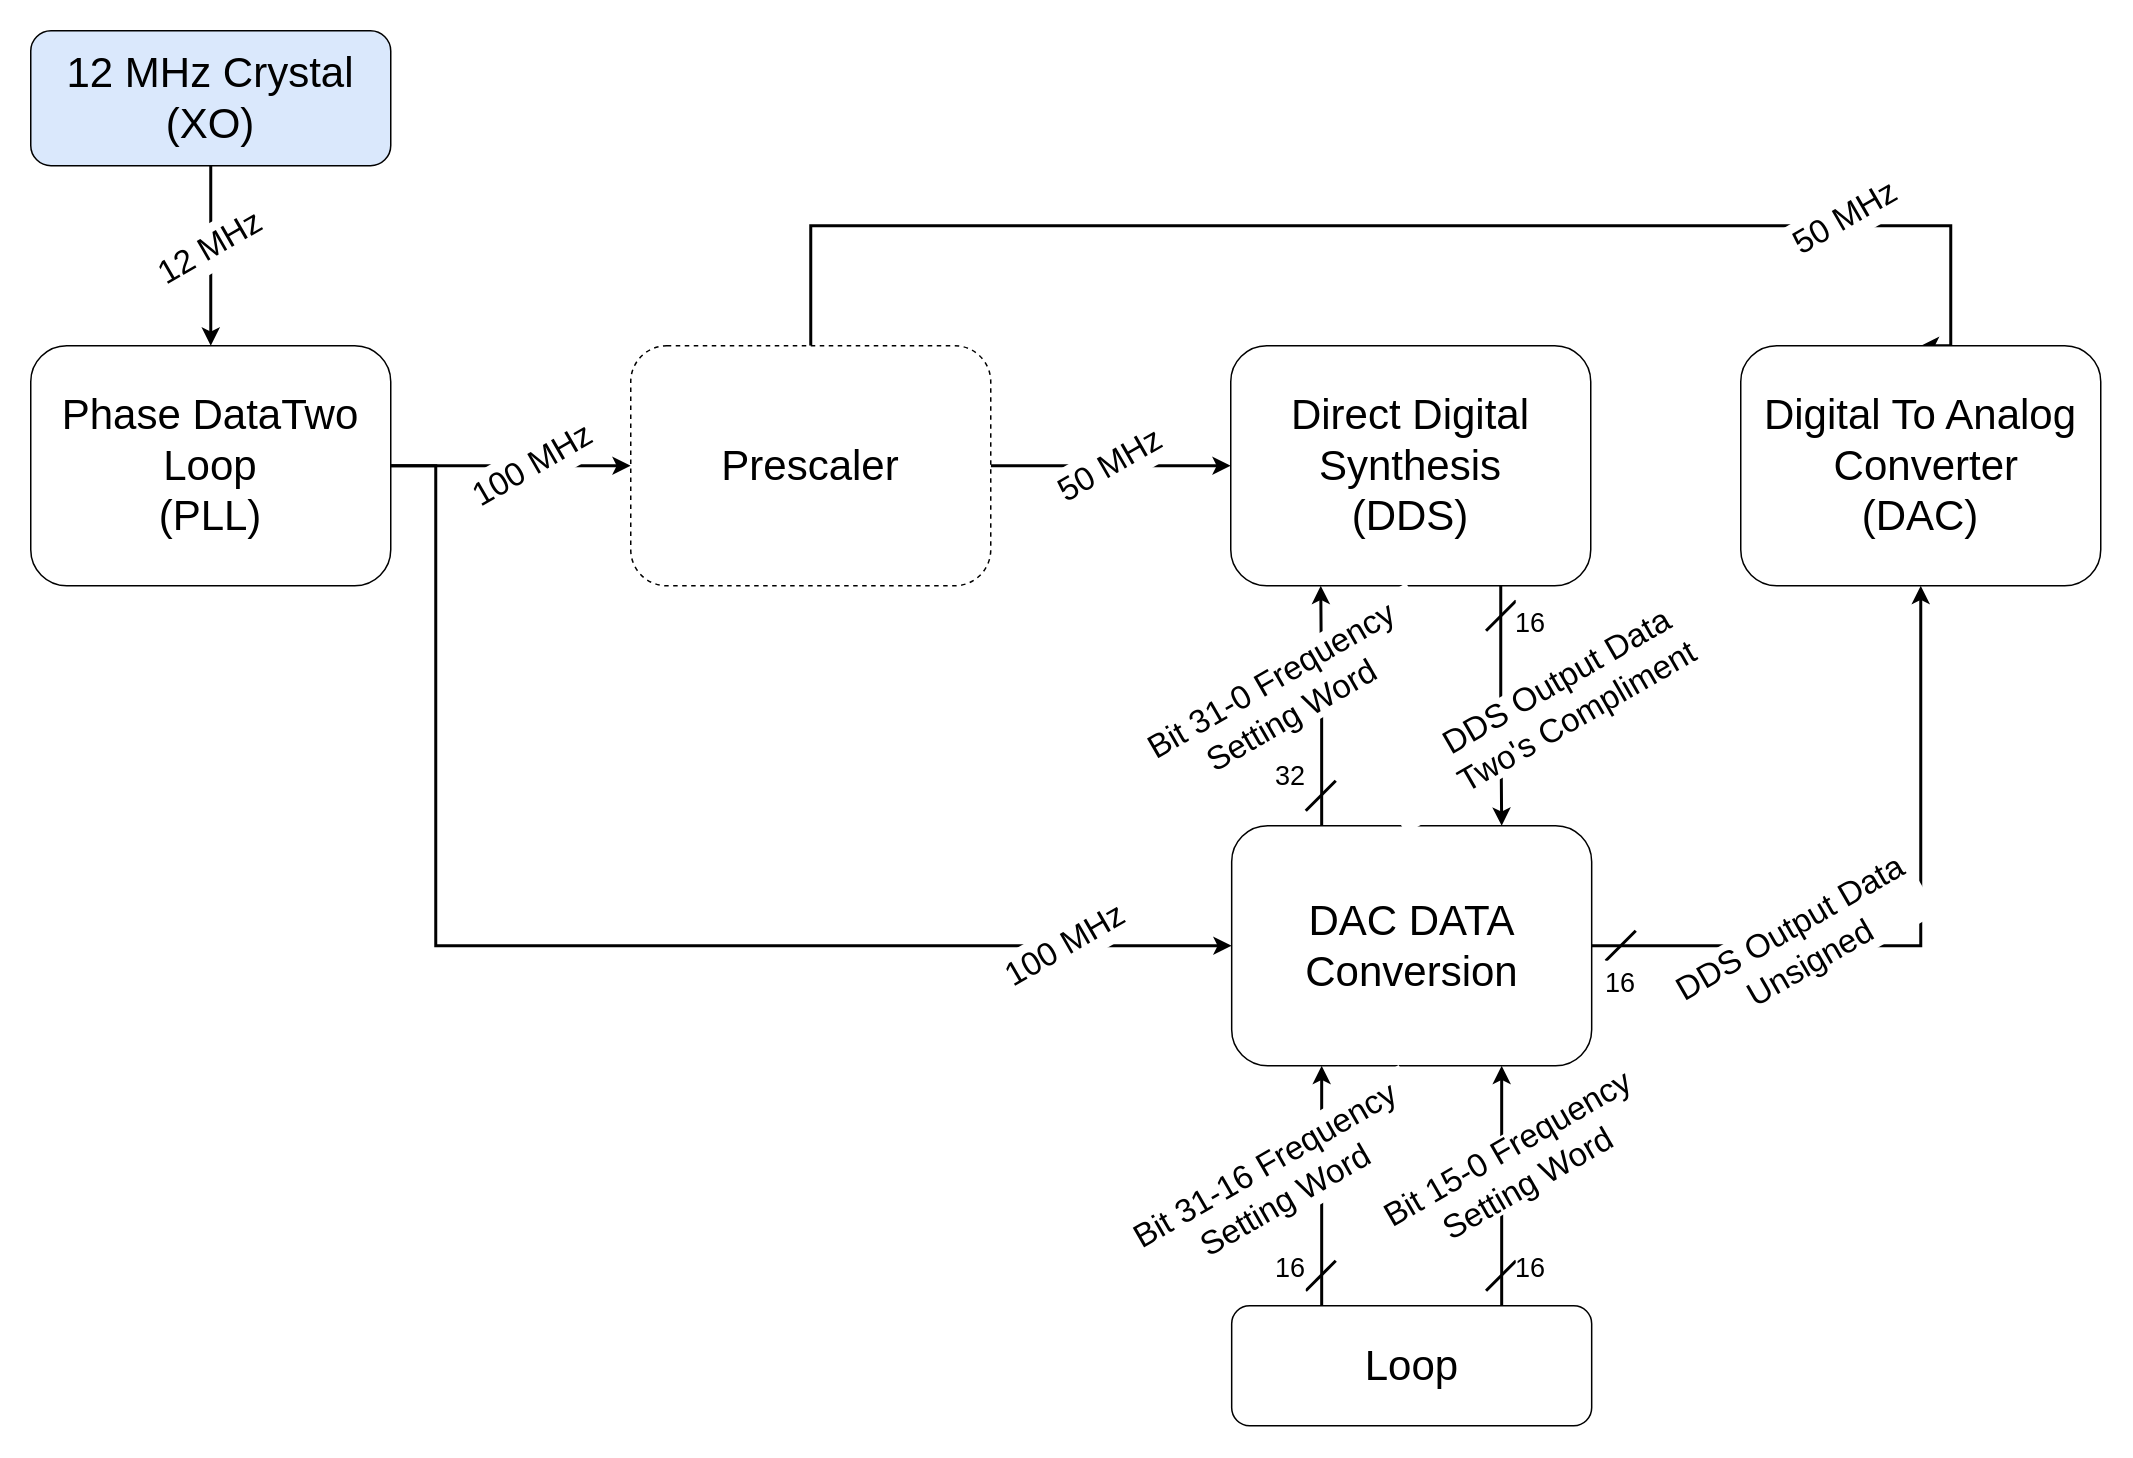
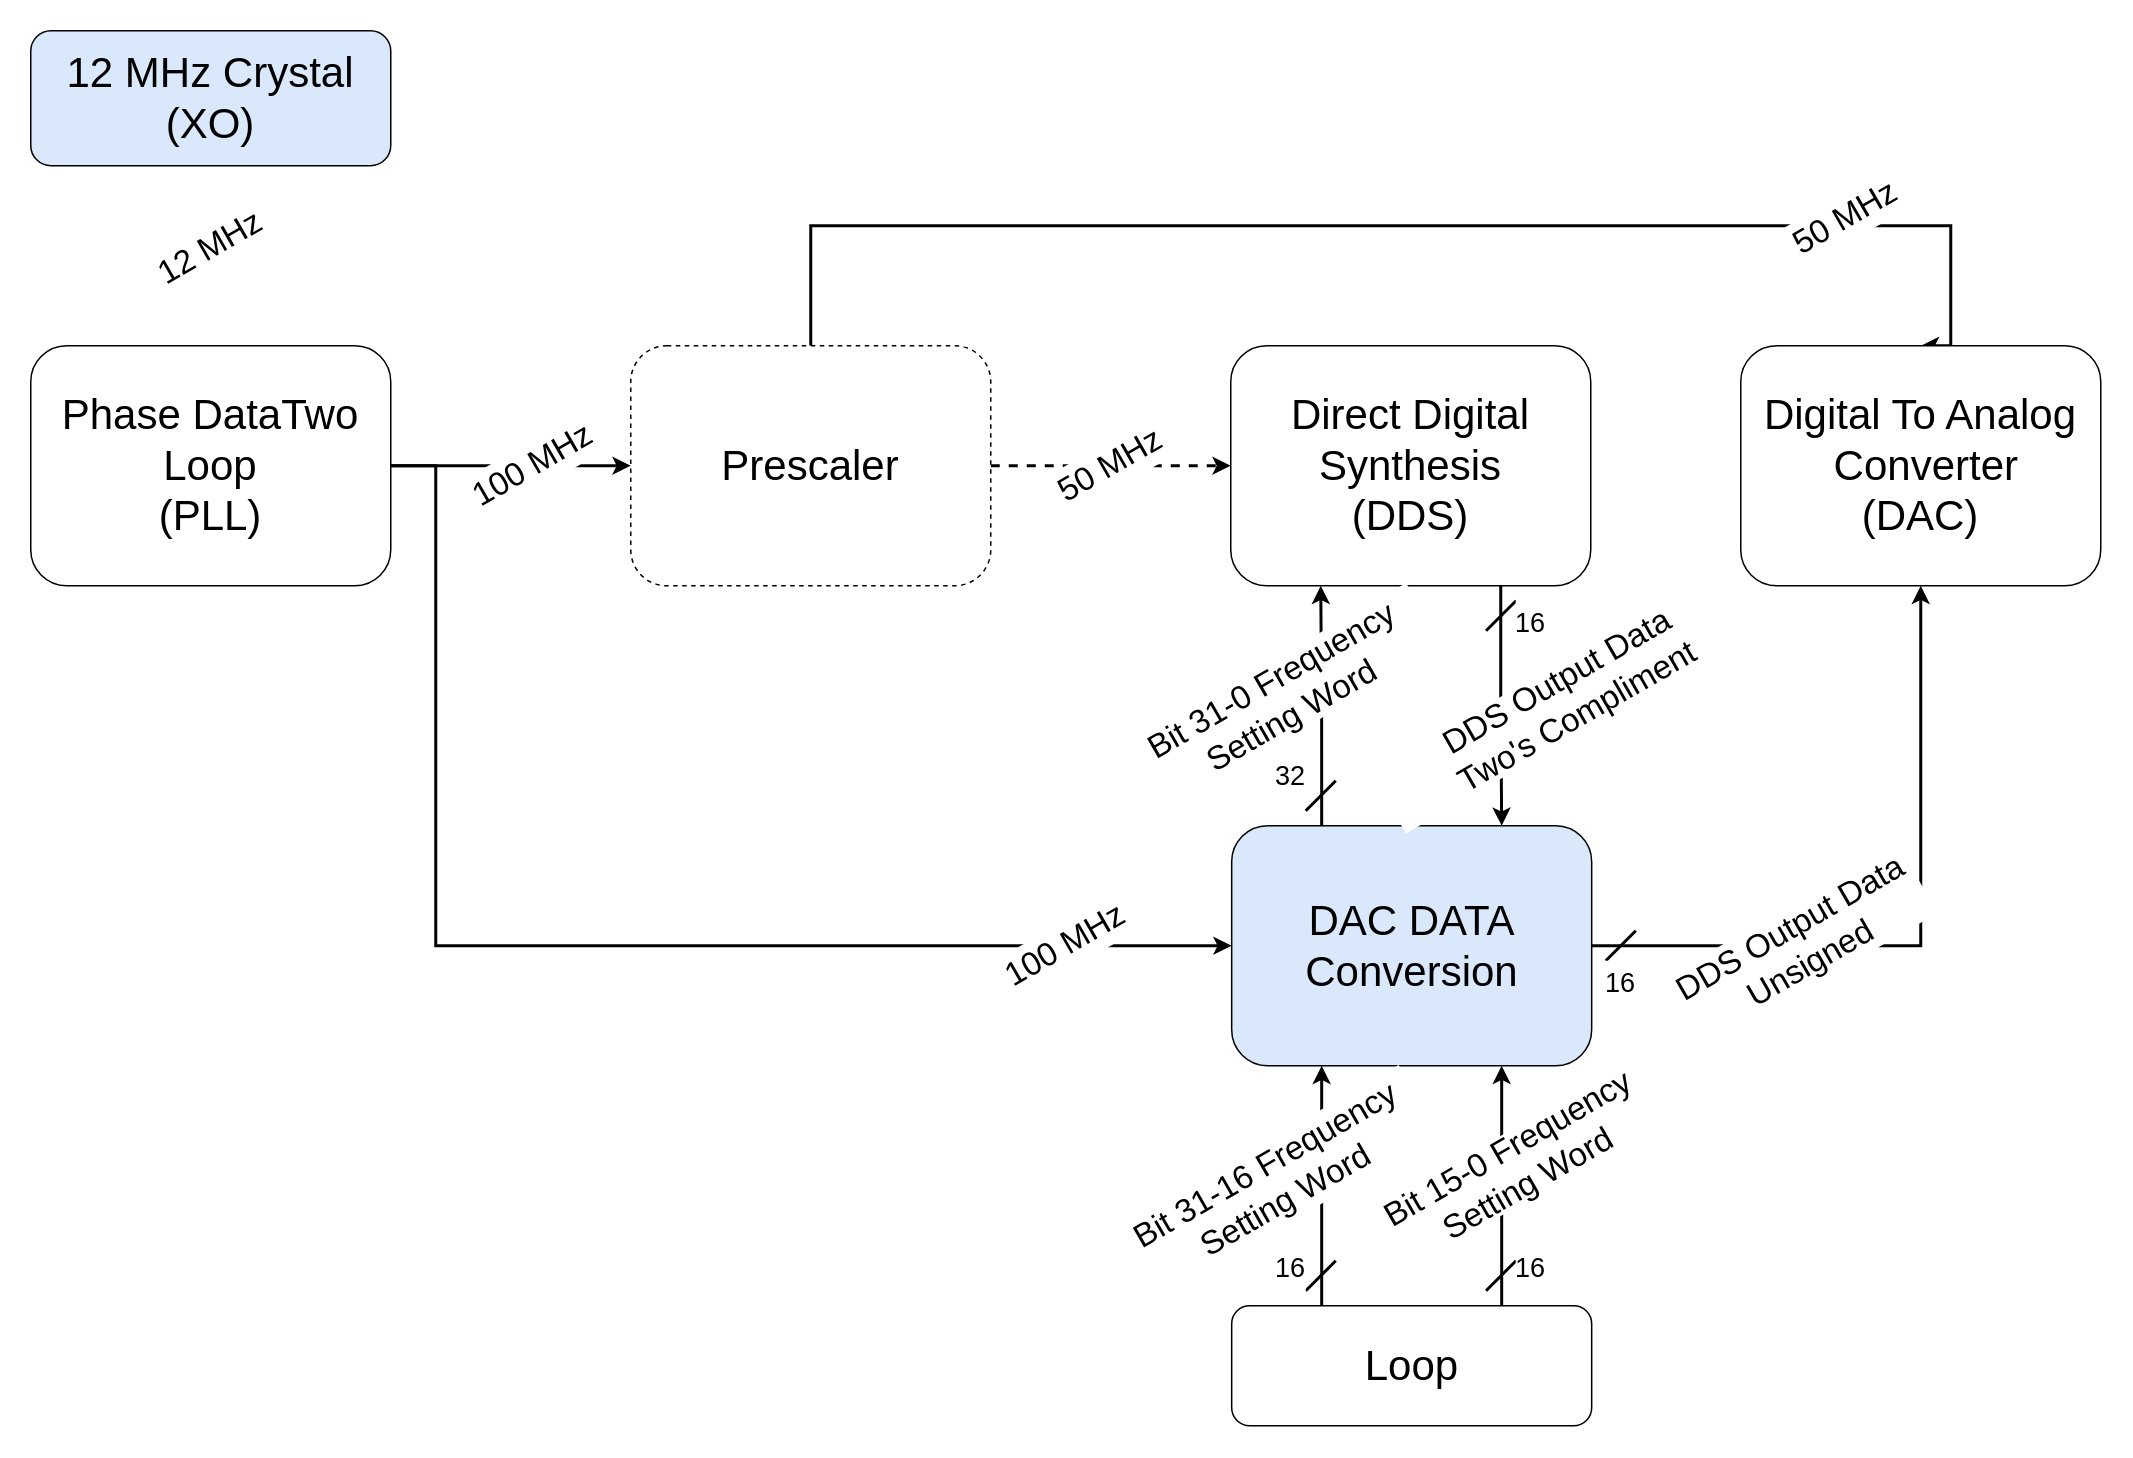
(211, 302) -> none
(1028, 466) -> (1028, 466)
(1412, 946) -> (1412, 946)
